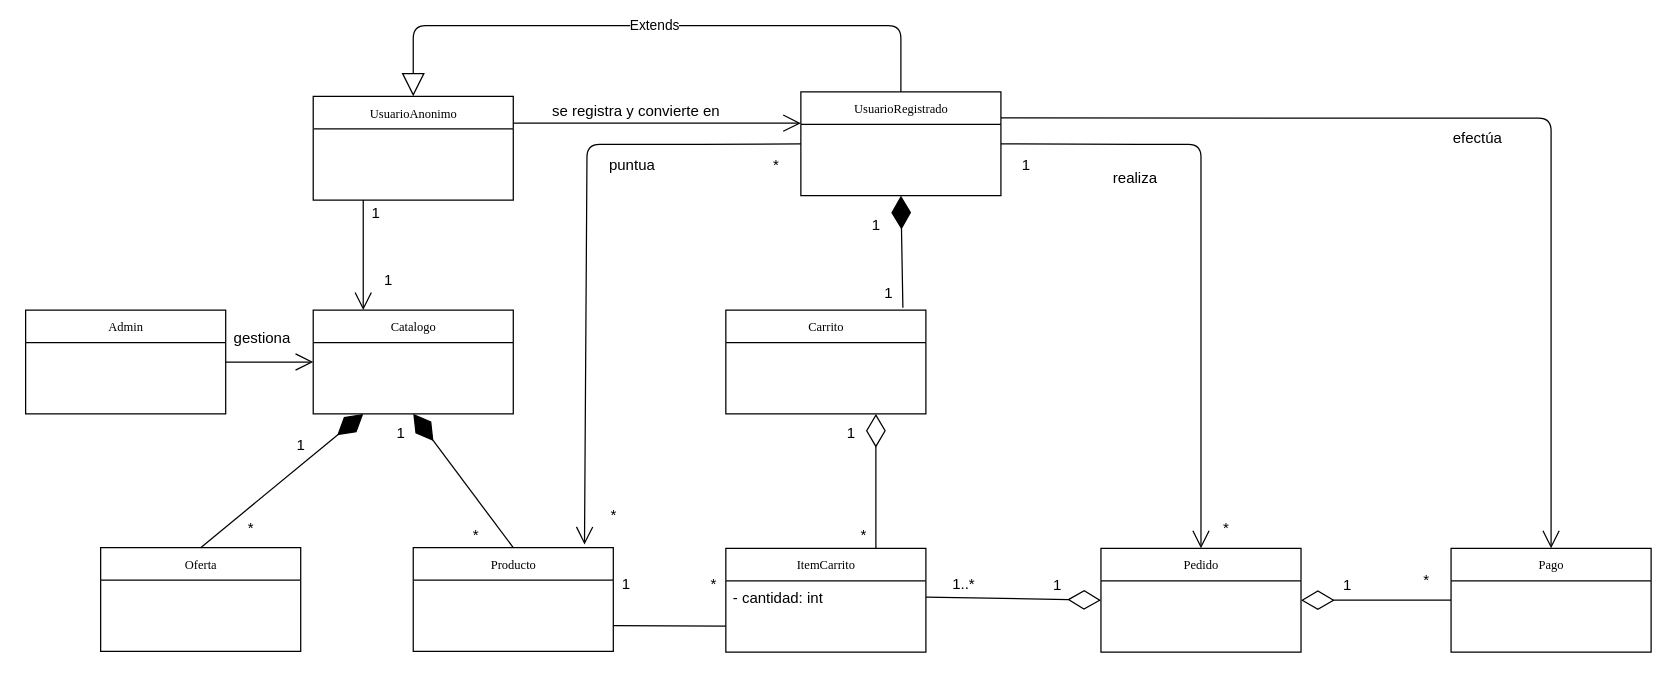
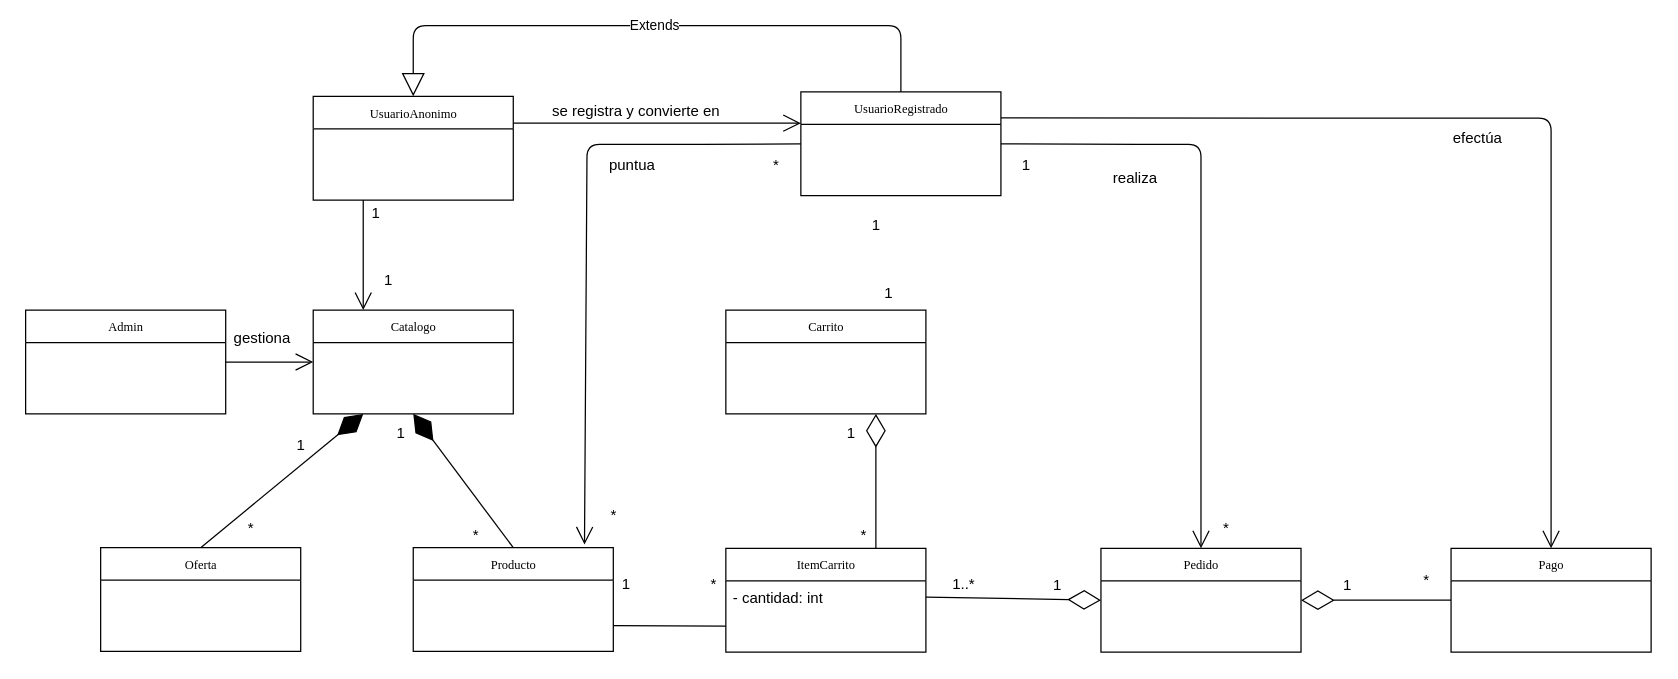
(902, 268) -> none
